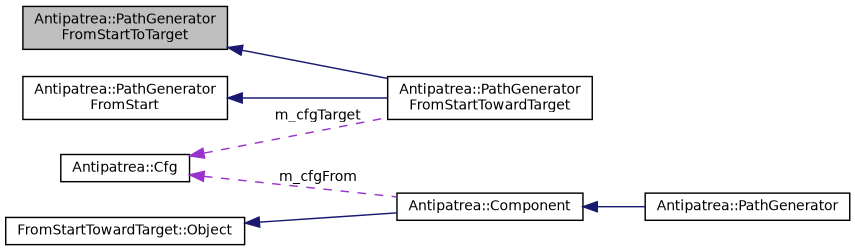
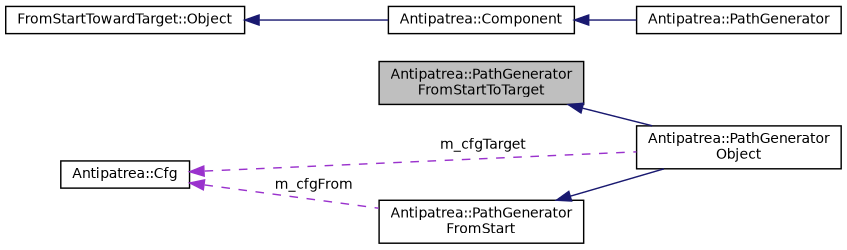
(490, 98) -> (739, 147)
(300, 187) -> (291, 197)
